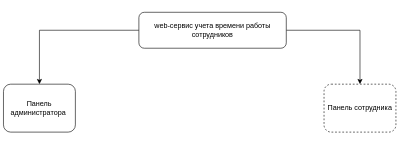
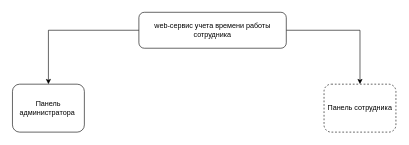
(213, 30) -> (213, 30)
(39, 108) -> (48, 108)
